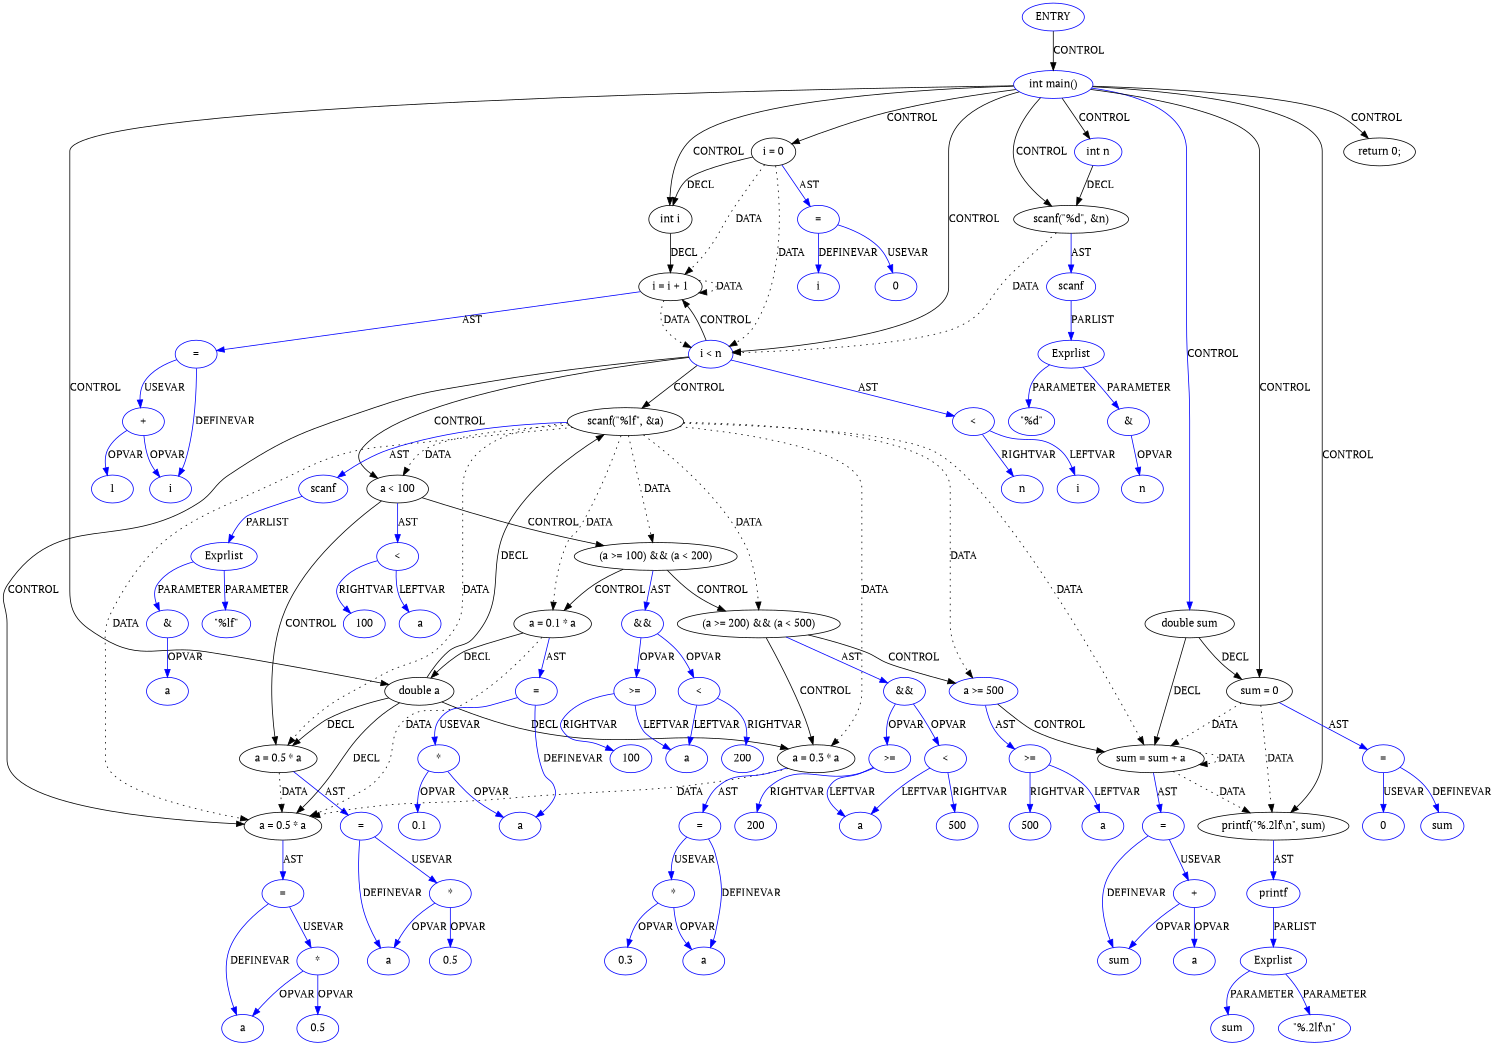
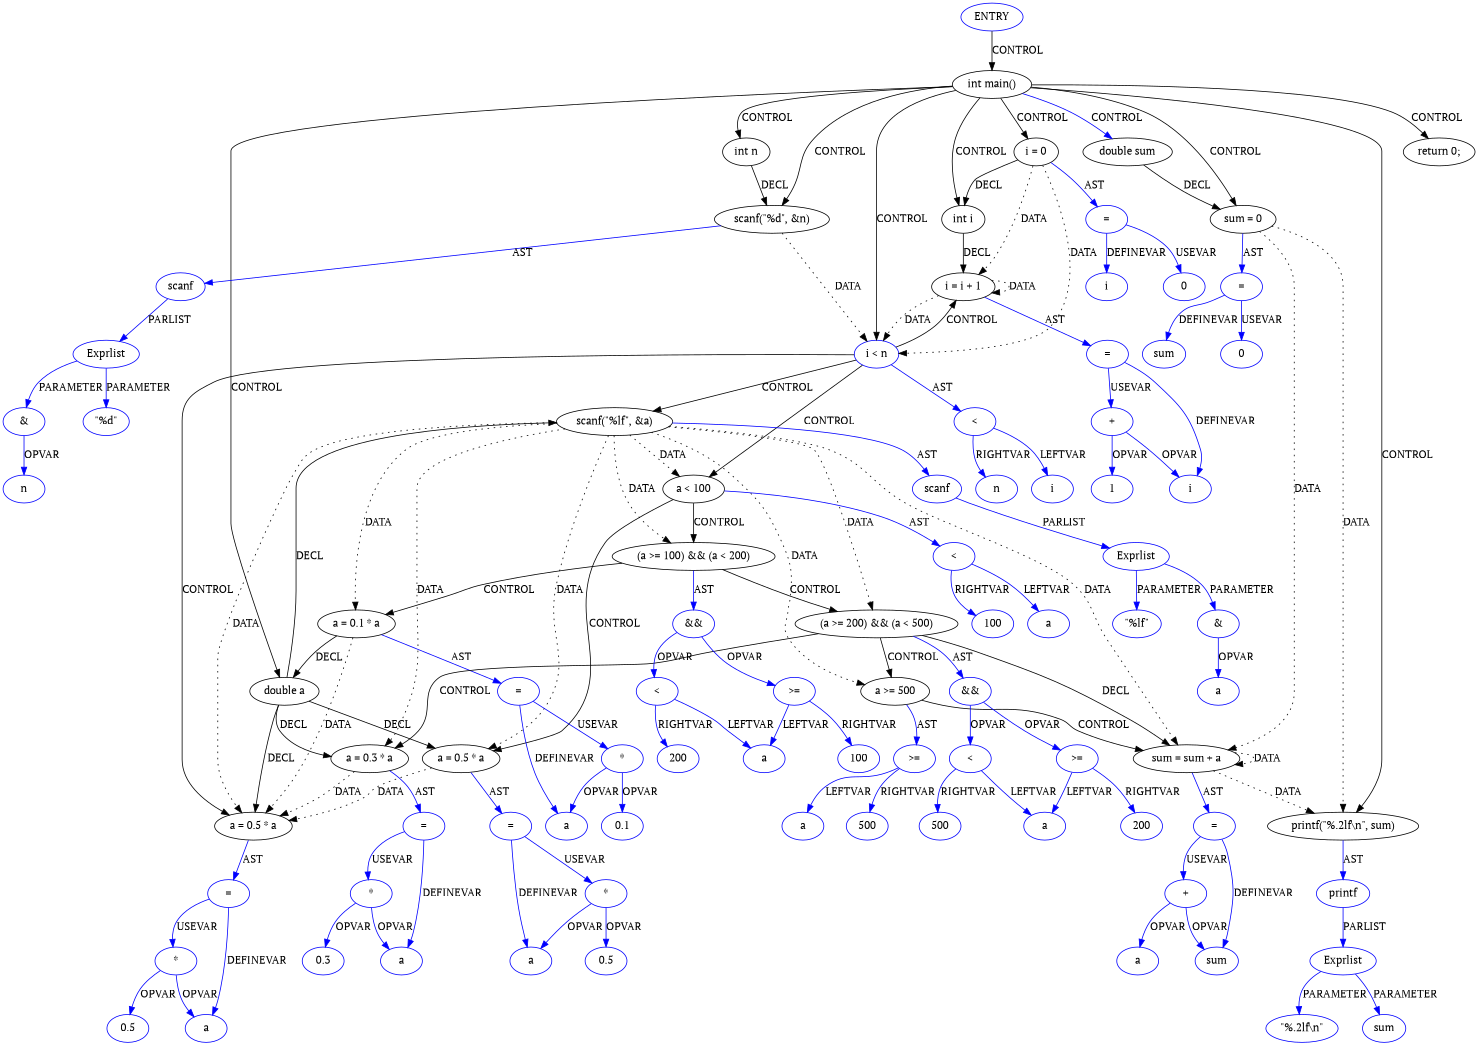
(1053, 84) -> (992, 84)
(1098, 152) -> (746, 152)
(1171, 688) -> (1047, 678)
(984, 691) -> (895, 691)
